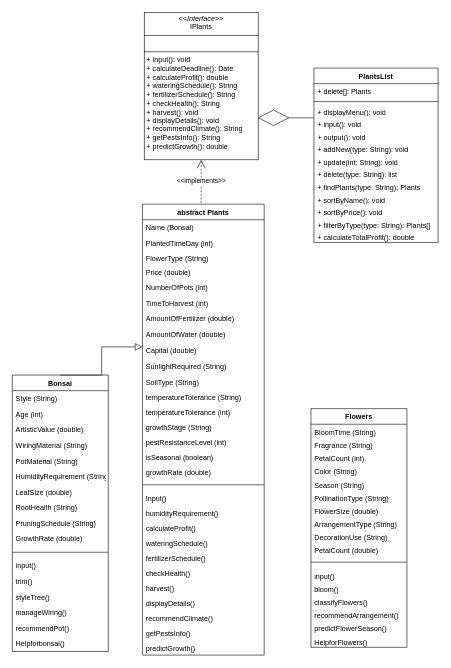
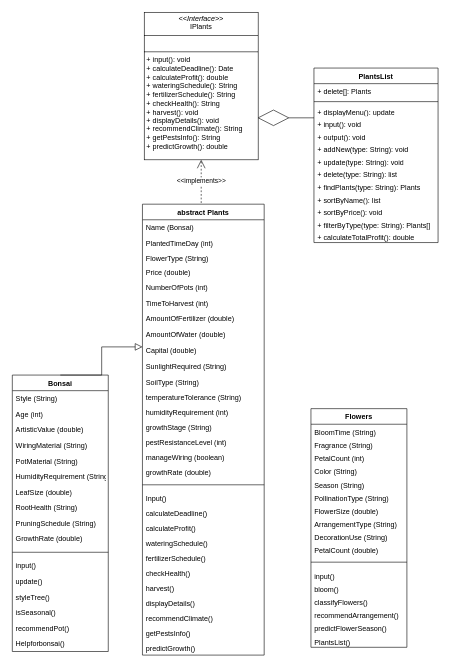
(355, 113) -> (360, 113)
(365, 163) -> (368, 163)
(354, 201) -> (353, 201)
(195, 413) -> (192, 413)
(182, 458) -> (186, 458)
(185, 514) -> (180, 514)
(27, 582) -> (32, 582)
(42, 613) -> (38, 613)
(345, 643) -> (337, 643)
